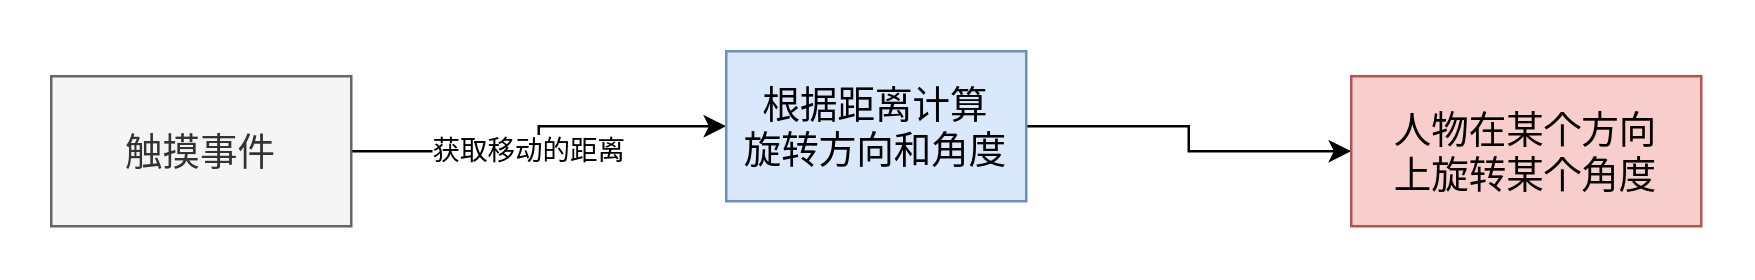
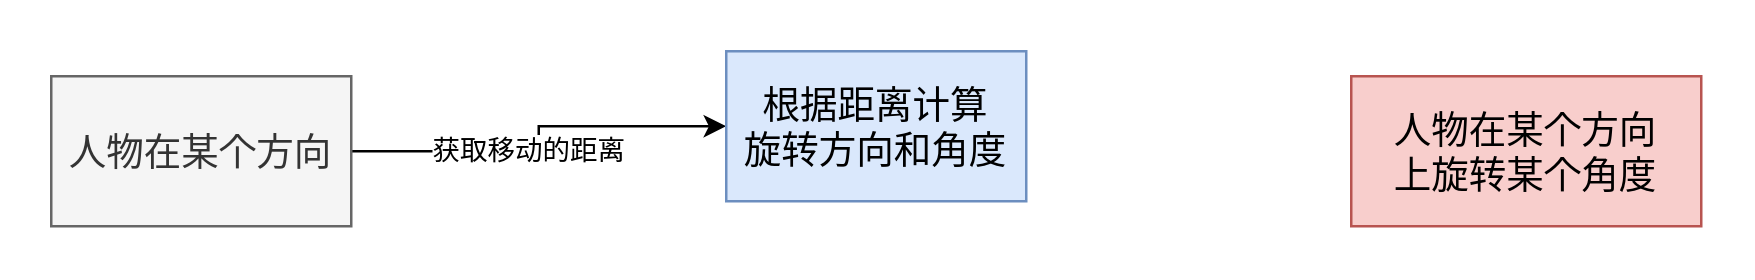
(1189, 130) -> none
(201, 151) -> (201, 151)
